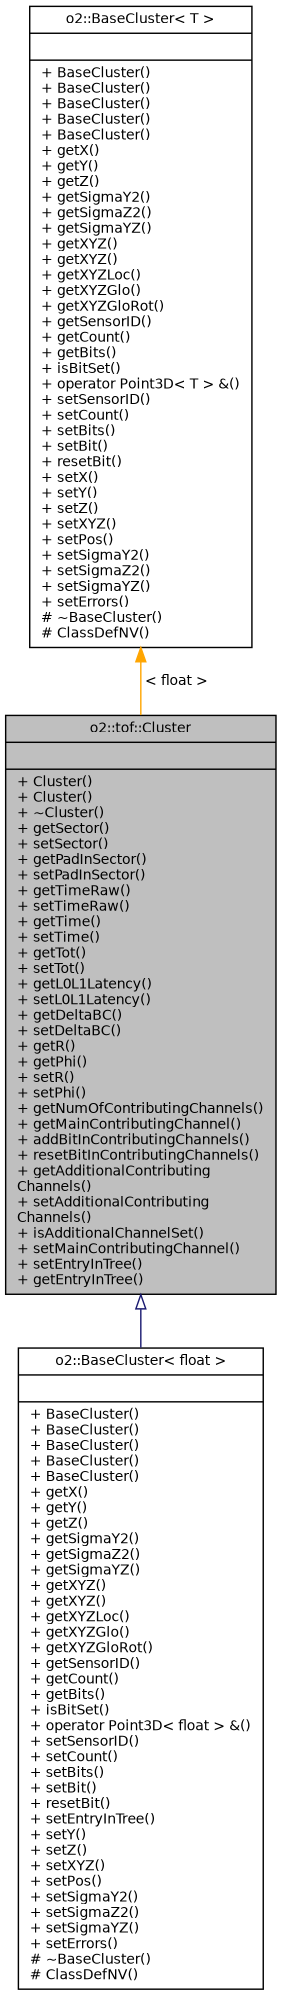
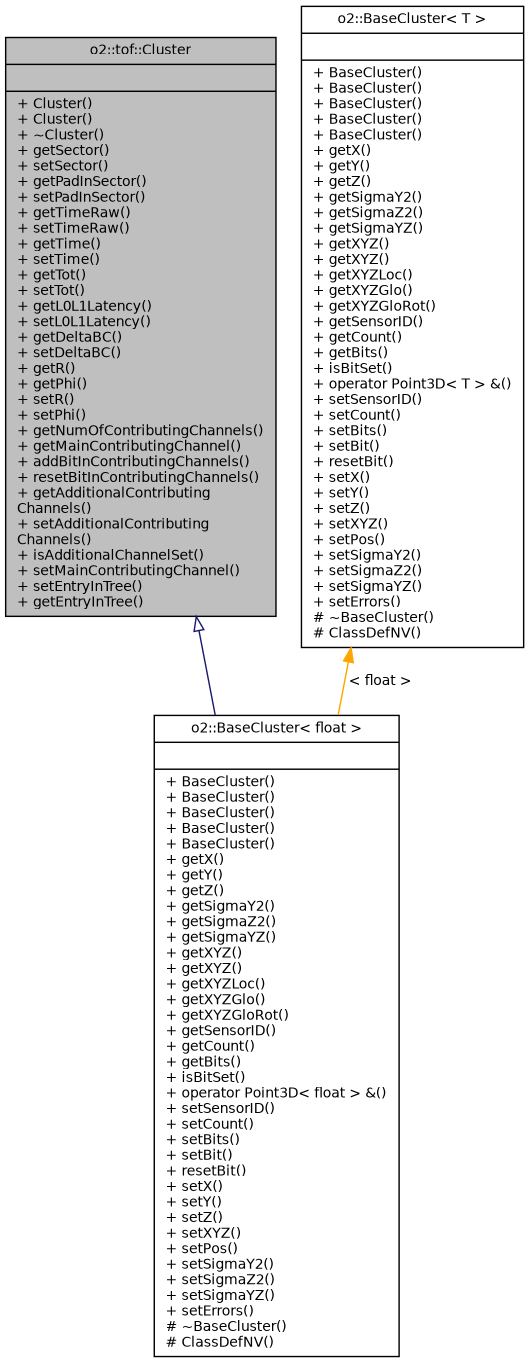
(141, 688) -> (343, 688)
(93, 1819) -> (195, 1187)
